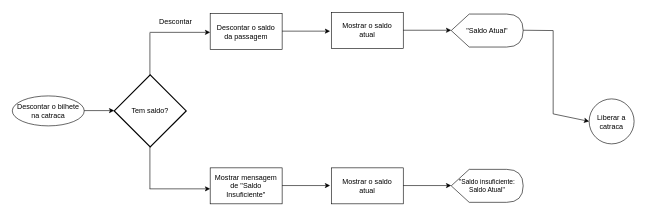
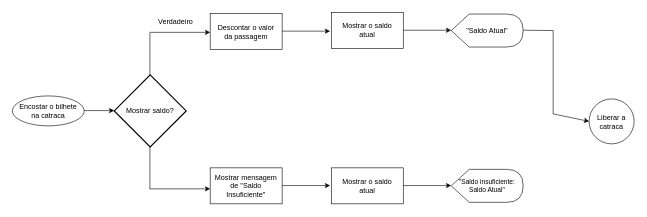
(176, 21) -> (176, 21)
(246, 32) -> (246, 32)
(48, 111) -> (48, 111)
(150, 111) -> (150, 111)
